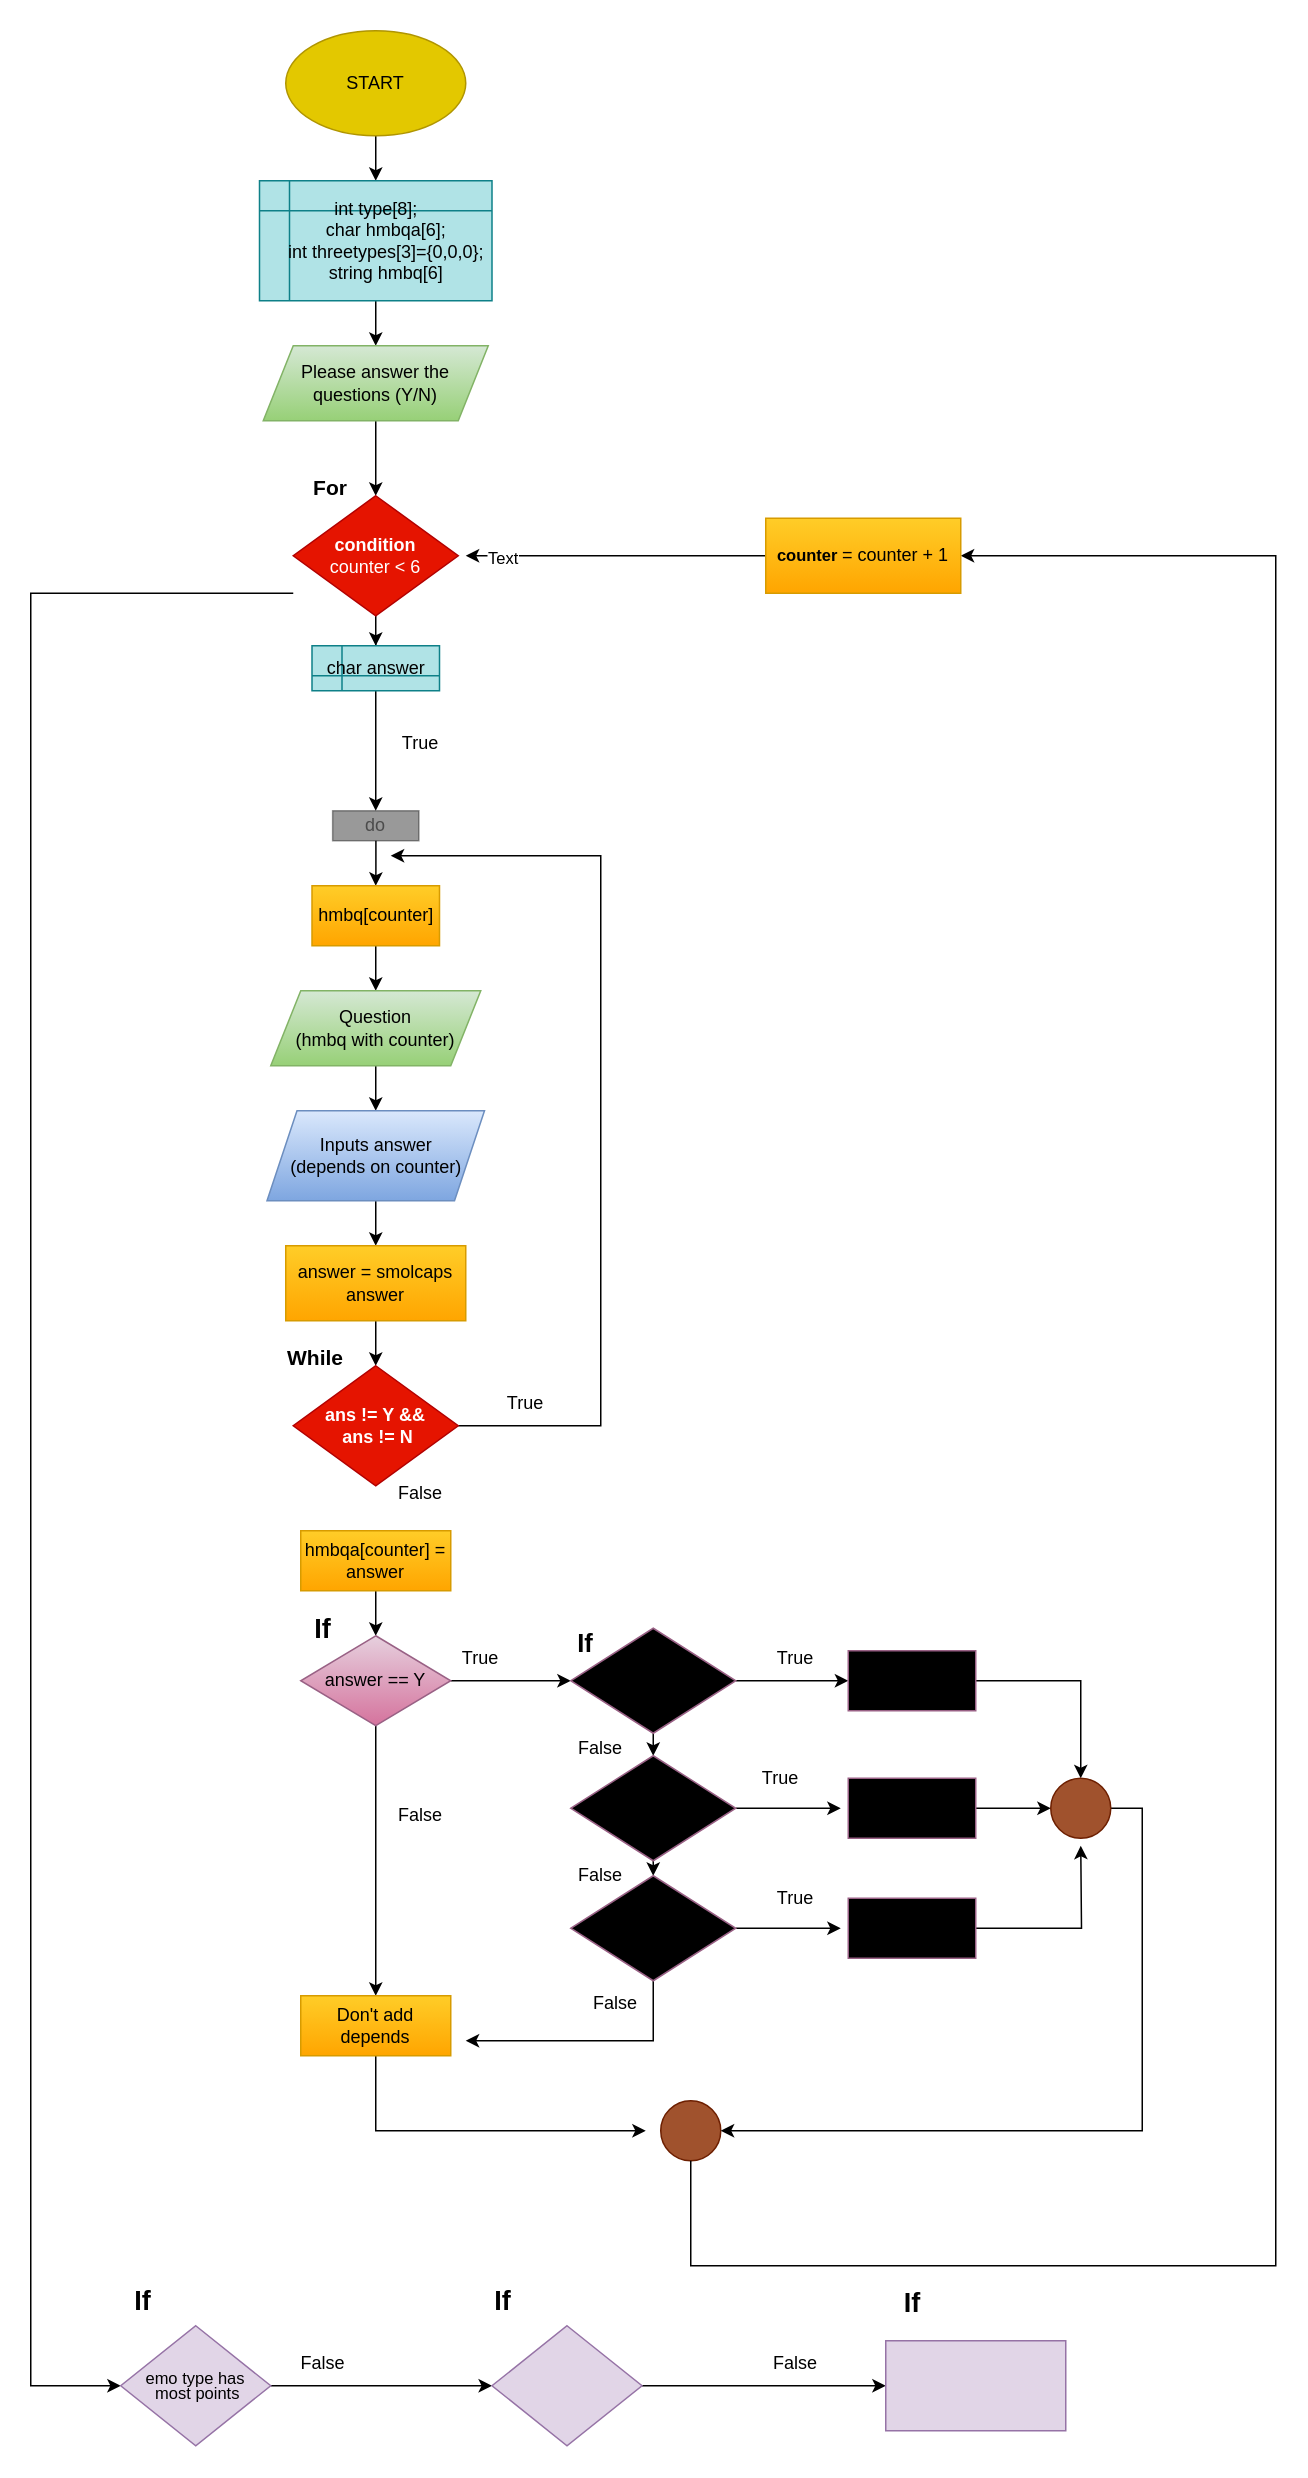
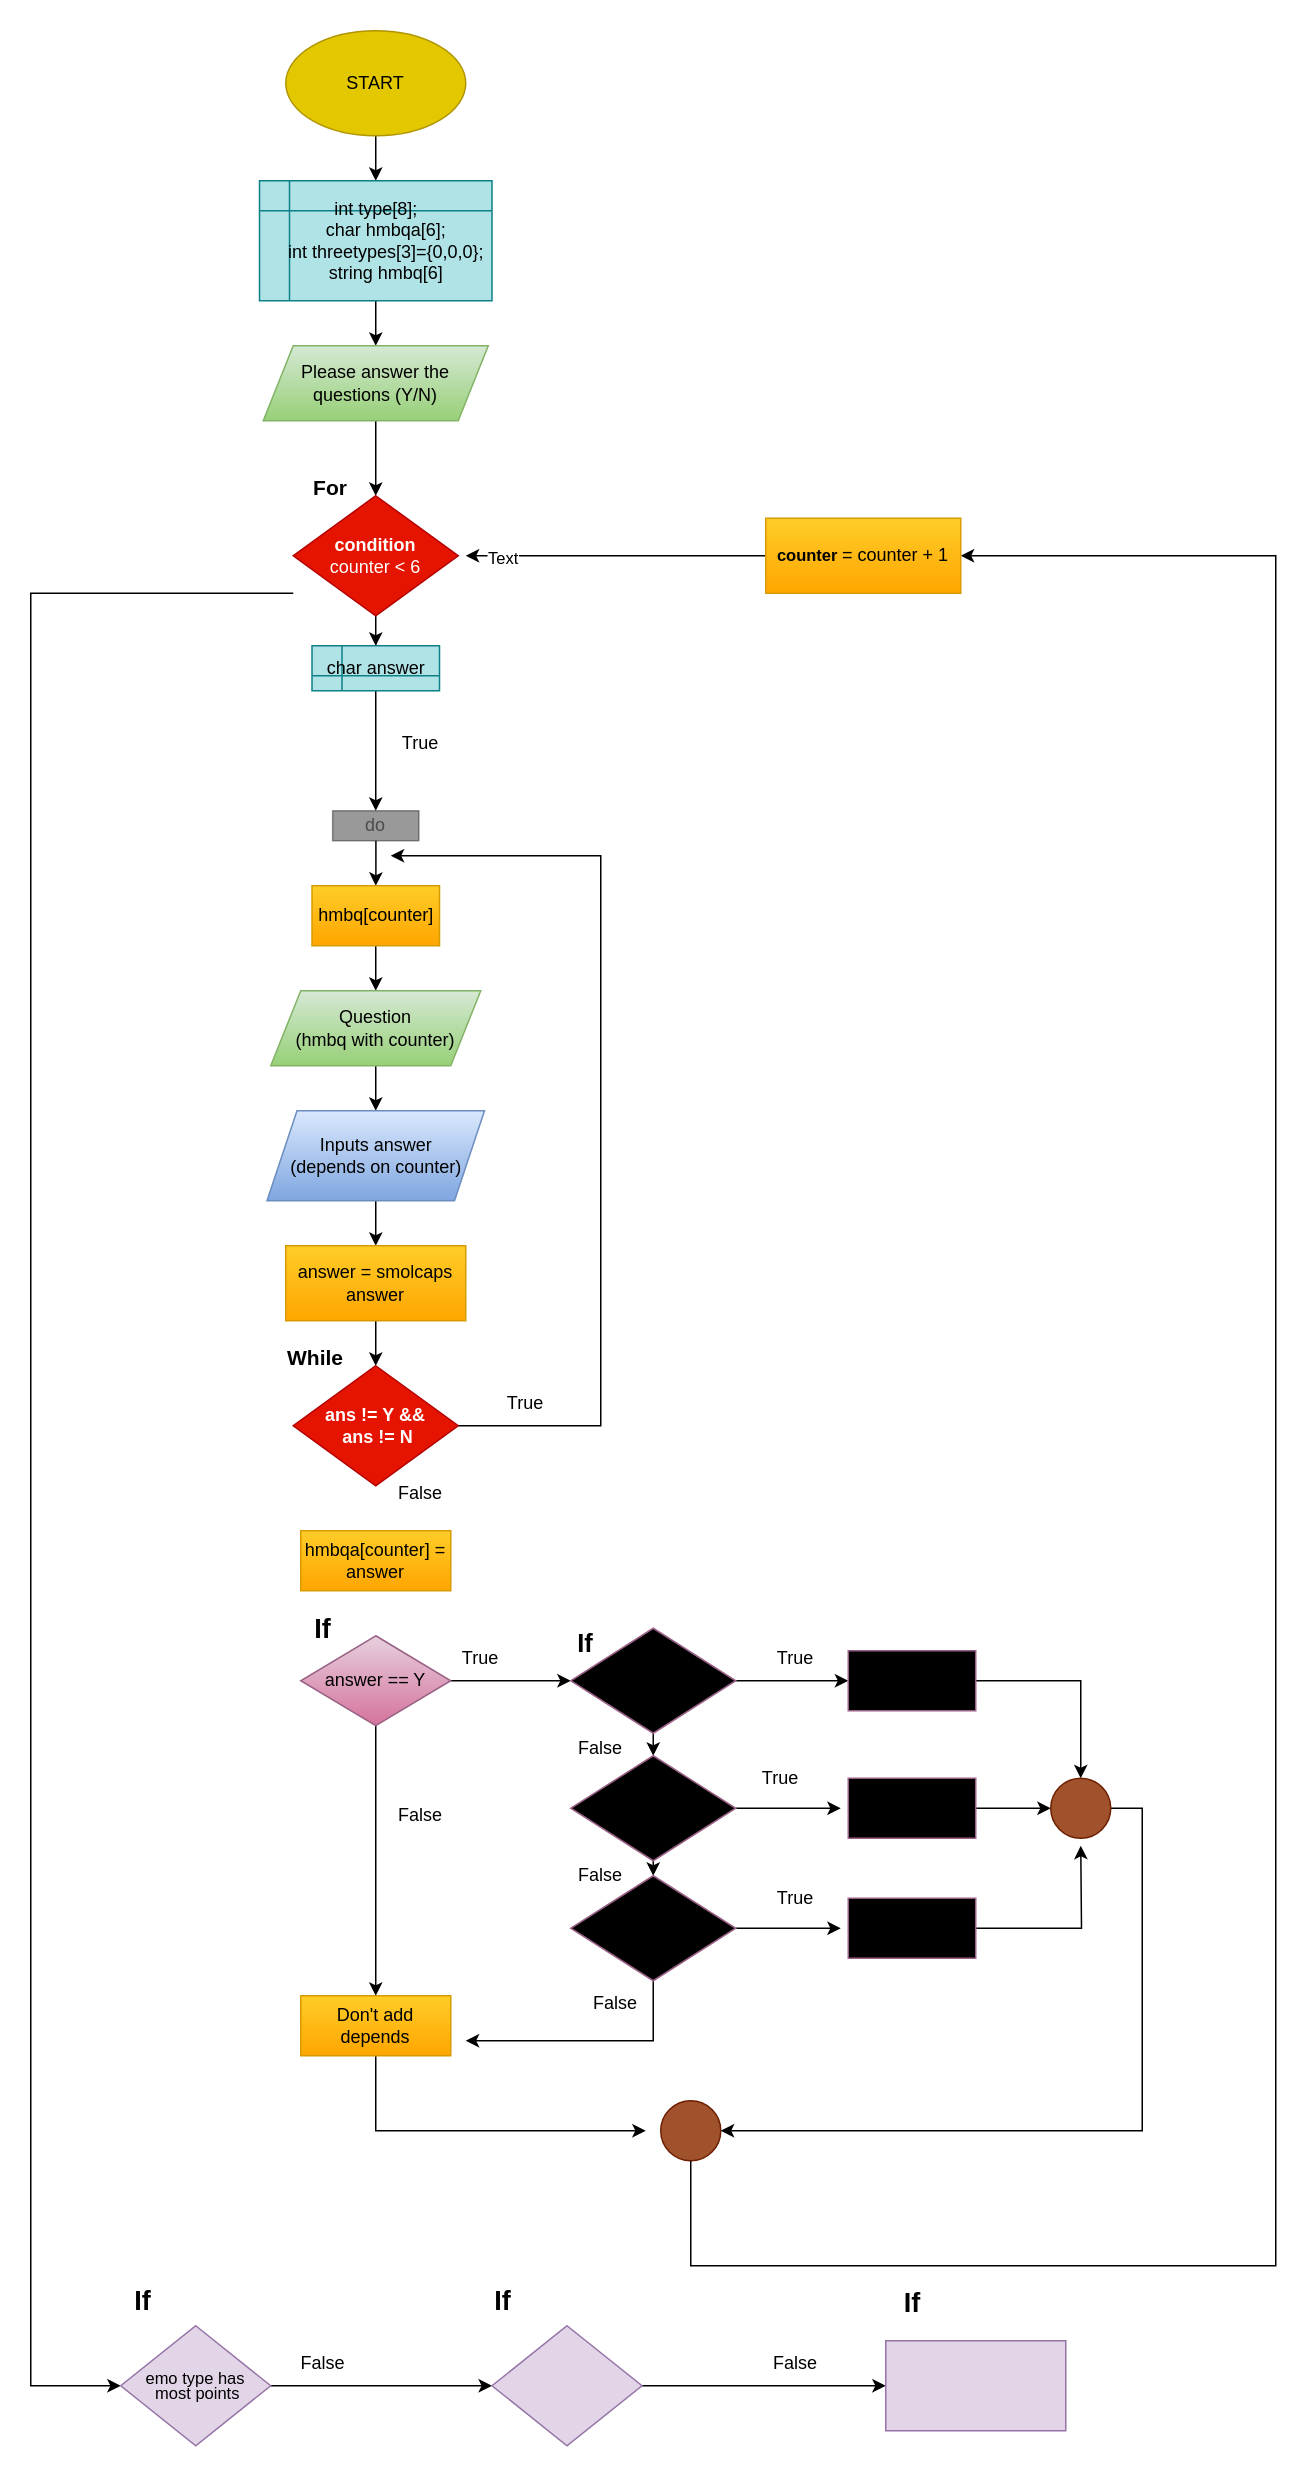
(376, 1619) -> none
